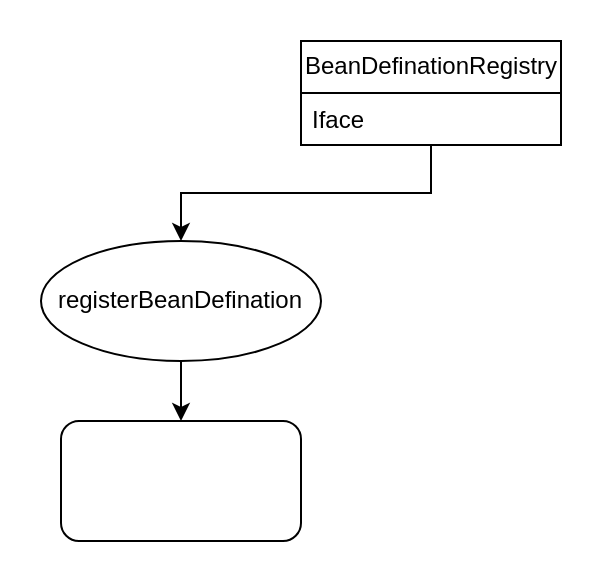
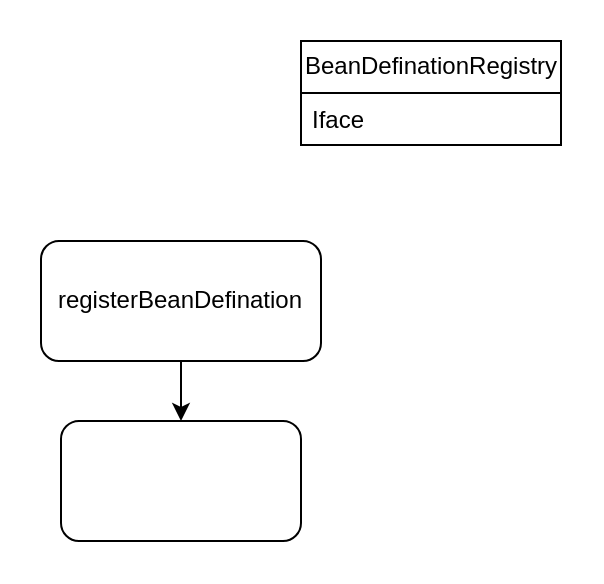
(313, 193) -> none
(181, 301) -> (181, 301)
